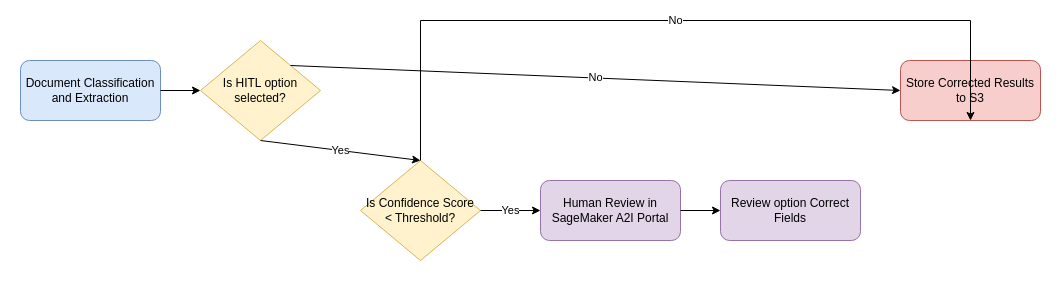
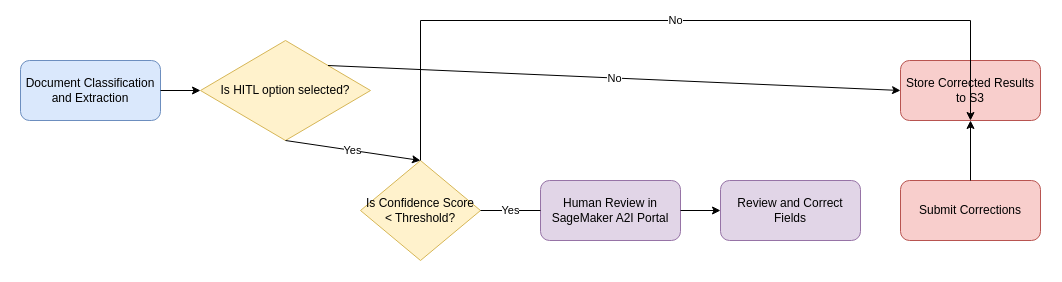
(261, 91) -> (286, 91)
none -> (971, 154)
(532, 211) -> (535, 211)
(791, 211) -> (791, 211)
none -> (971, 211)
